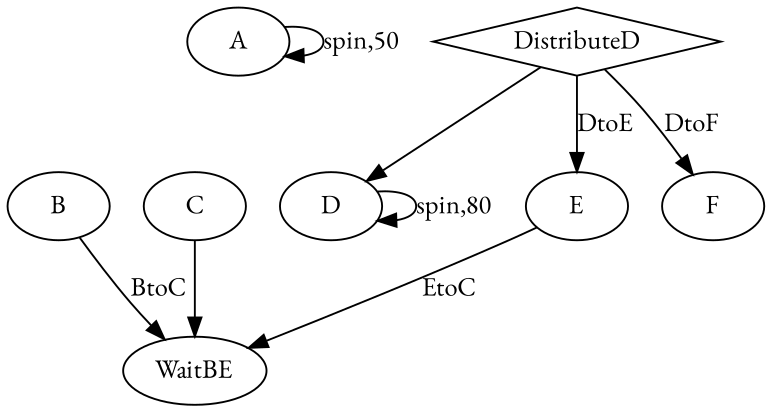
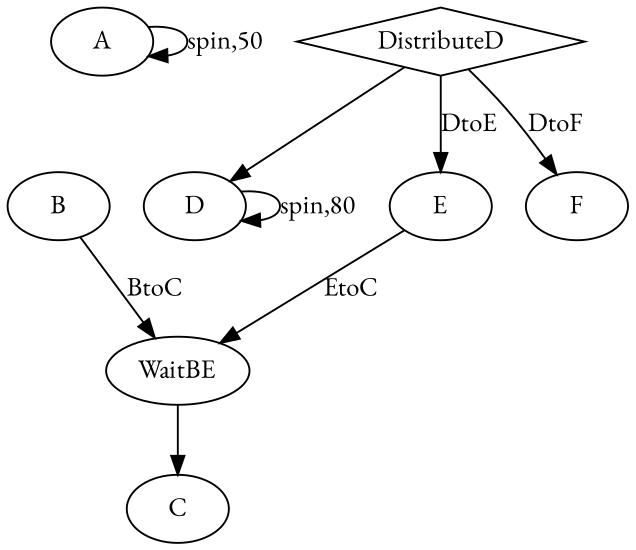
(195, 279) -> (178, 430)
